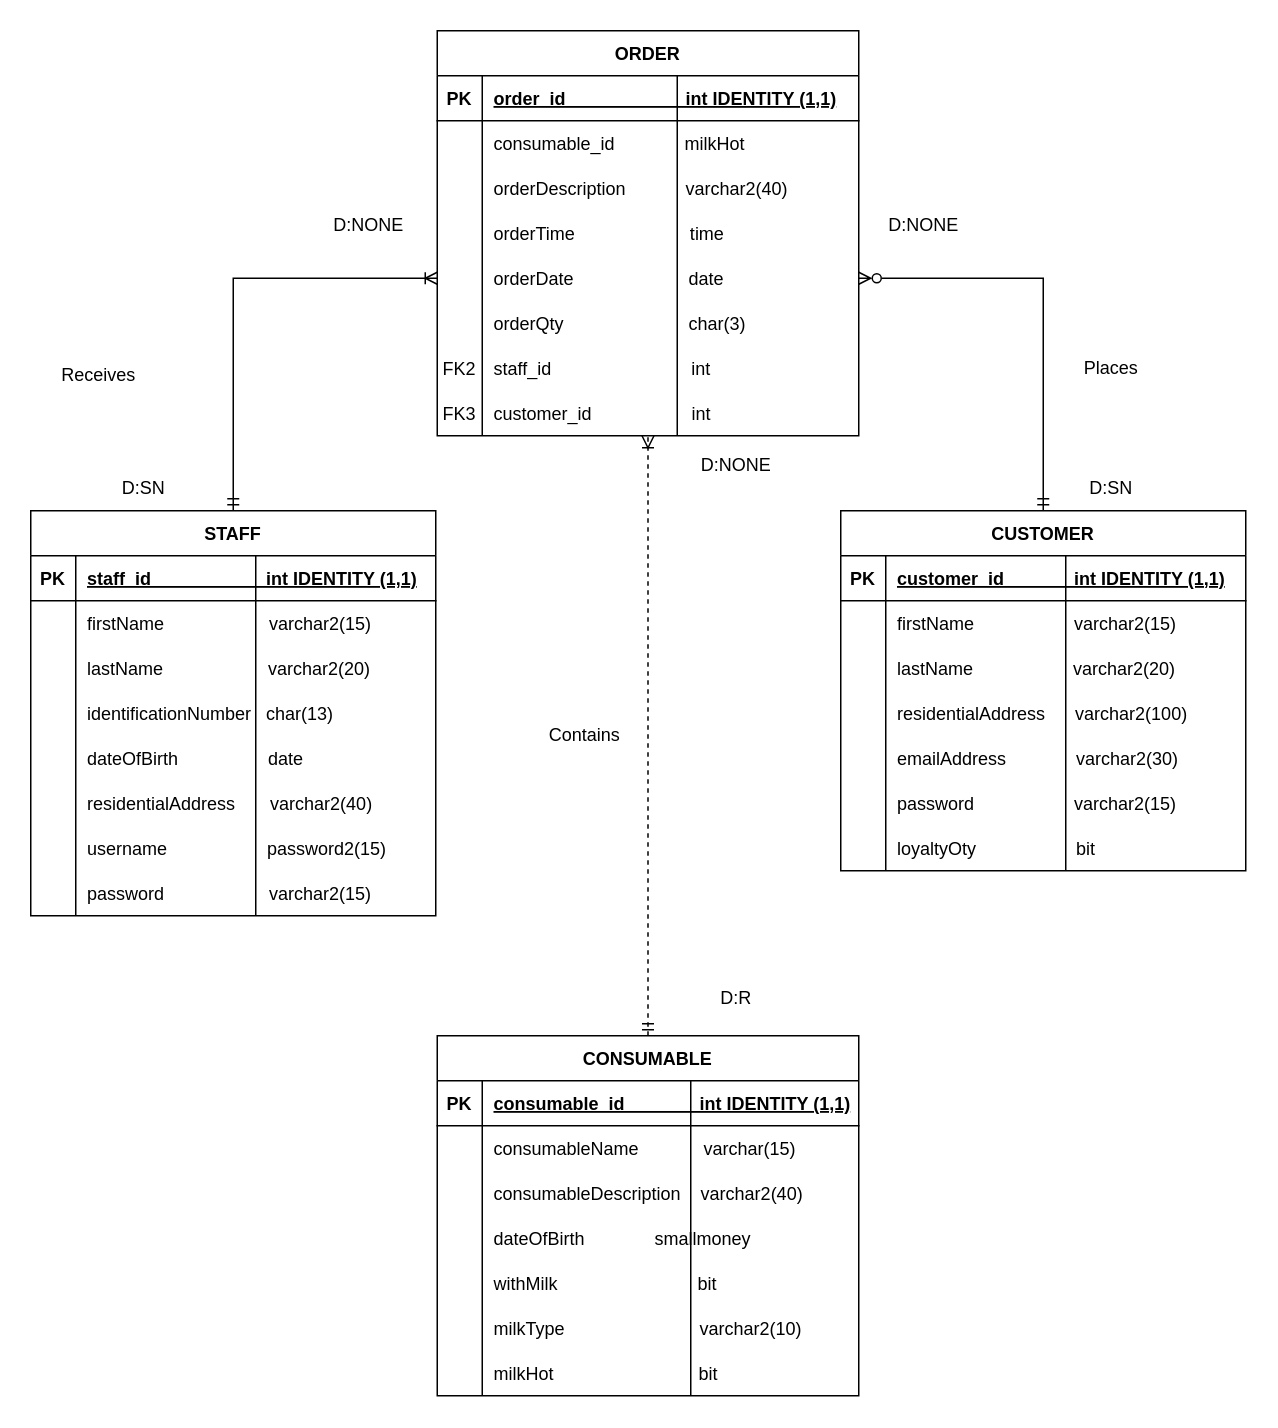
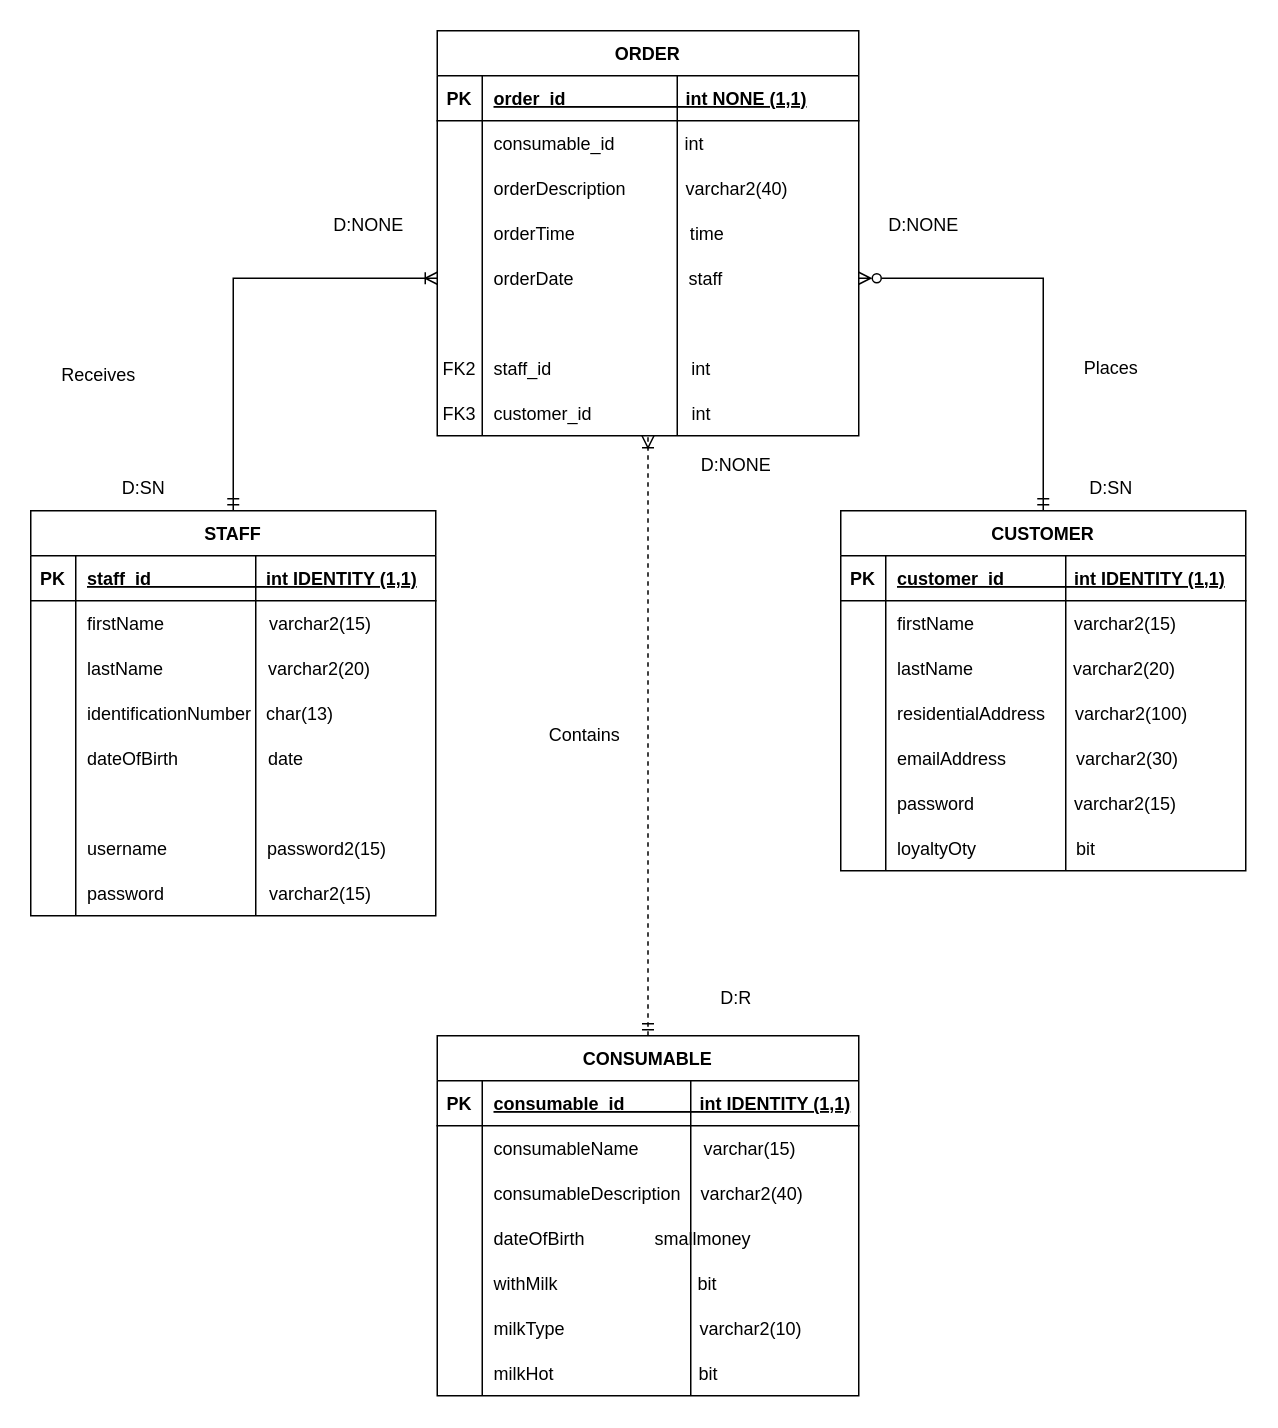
(706, 99) -> (686, 99)
(639, 144) -> (621, 144)
(649, 279) -> (654, 279)
(671, 323) -> none
(256, 803) -> none
